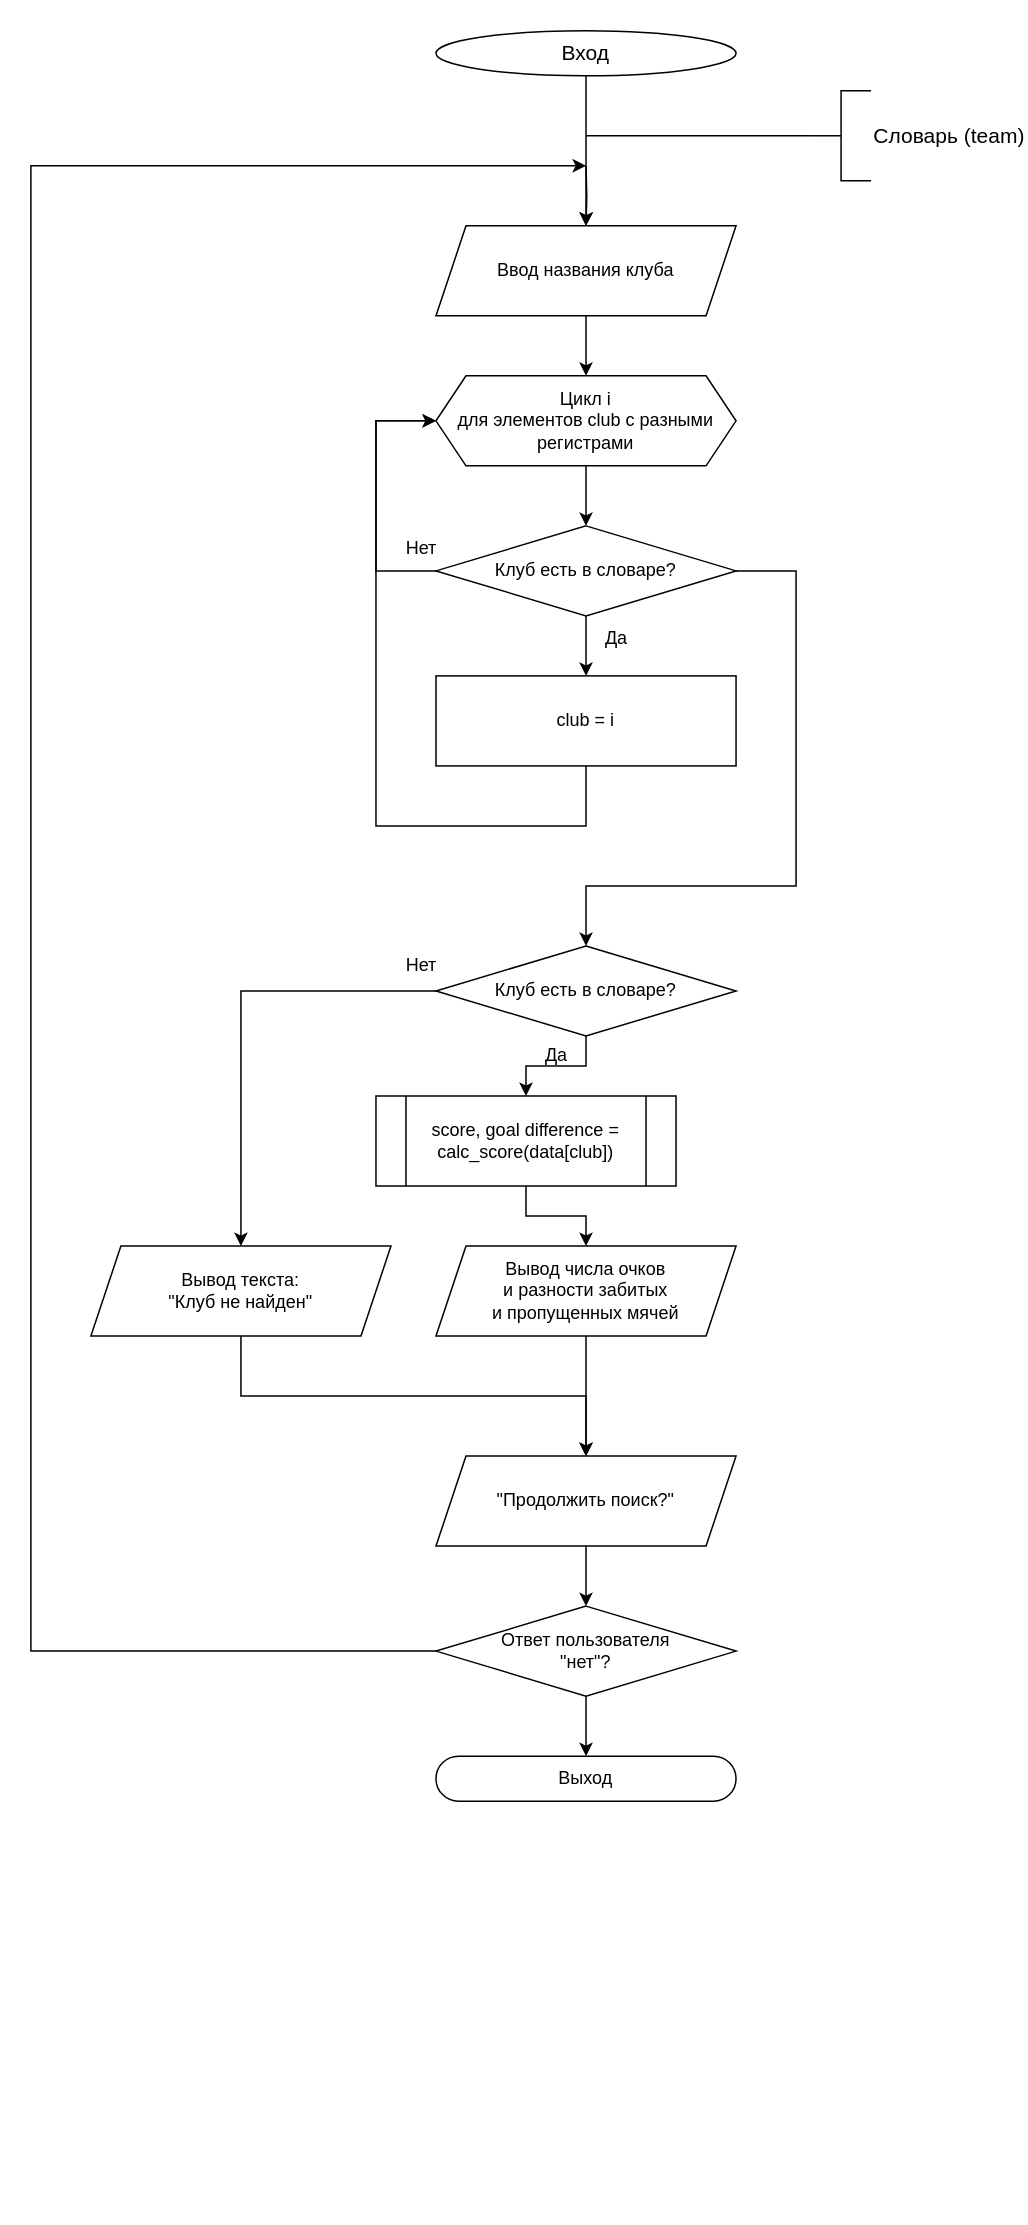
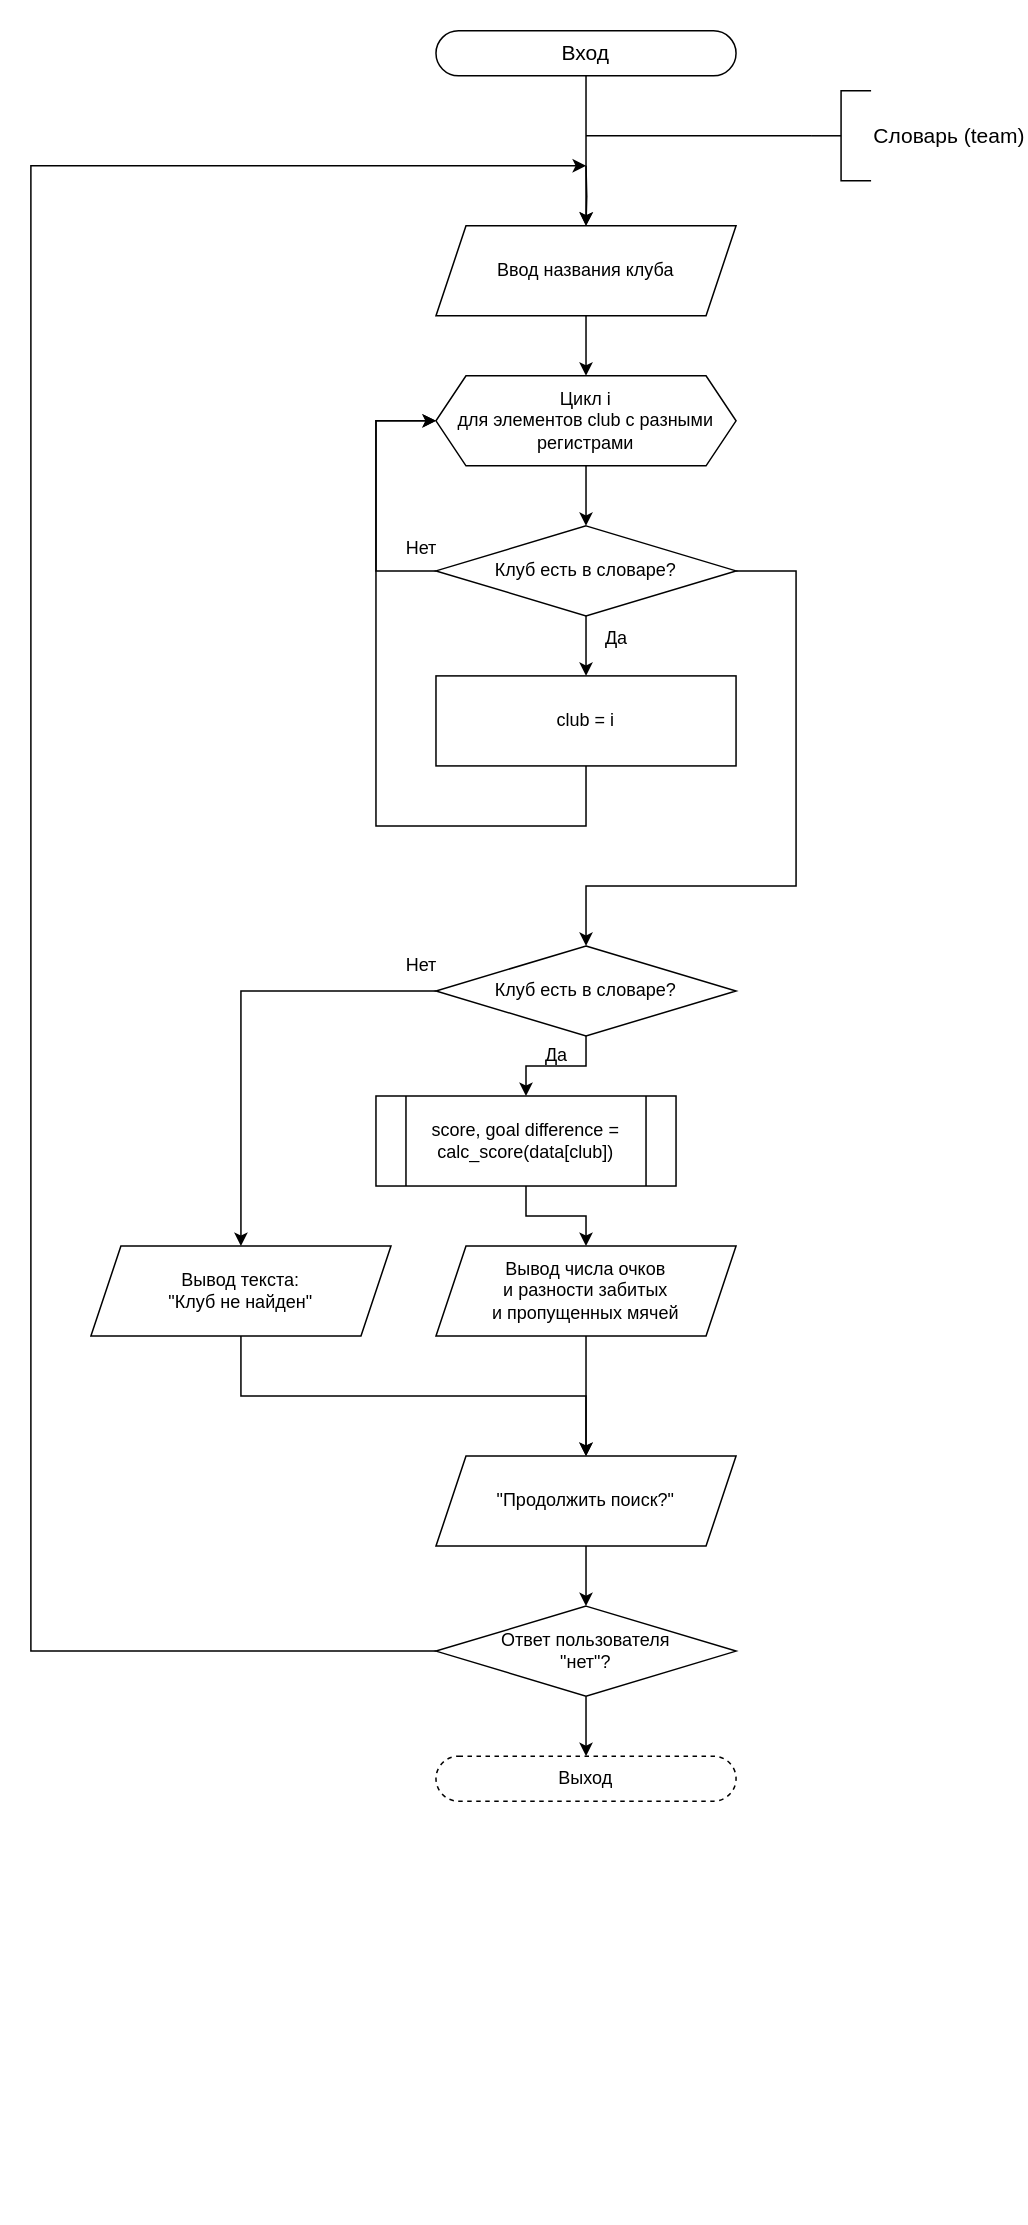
(586, 53) -> (586, 53)
(586, 1778) -> (586, 1778)
